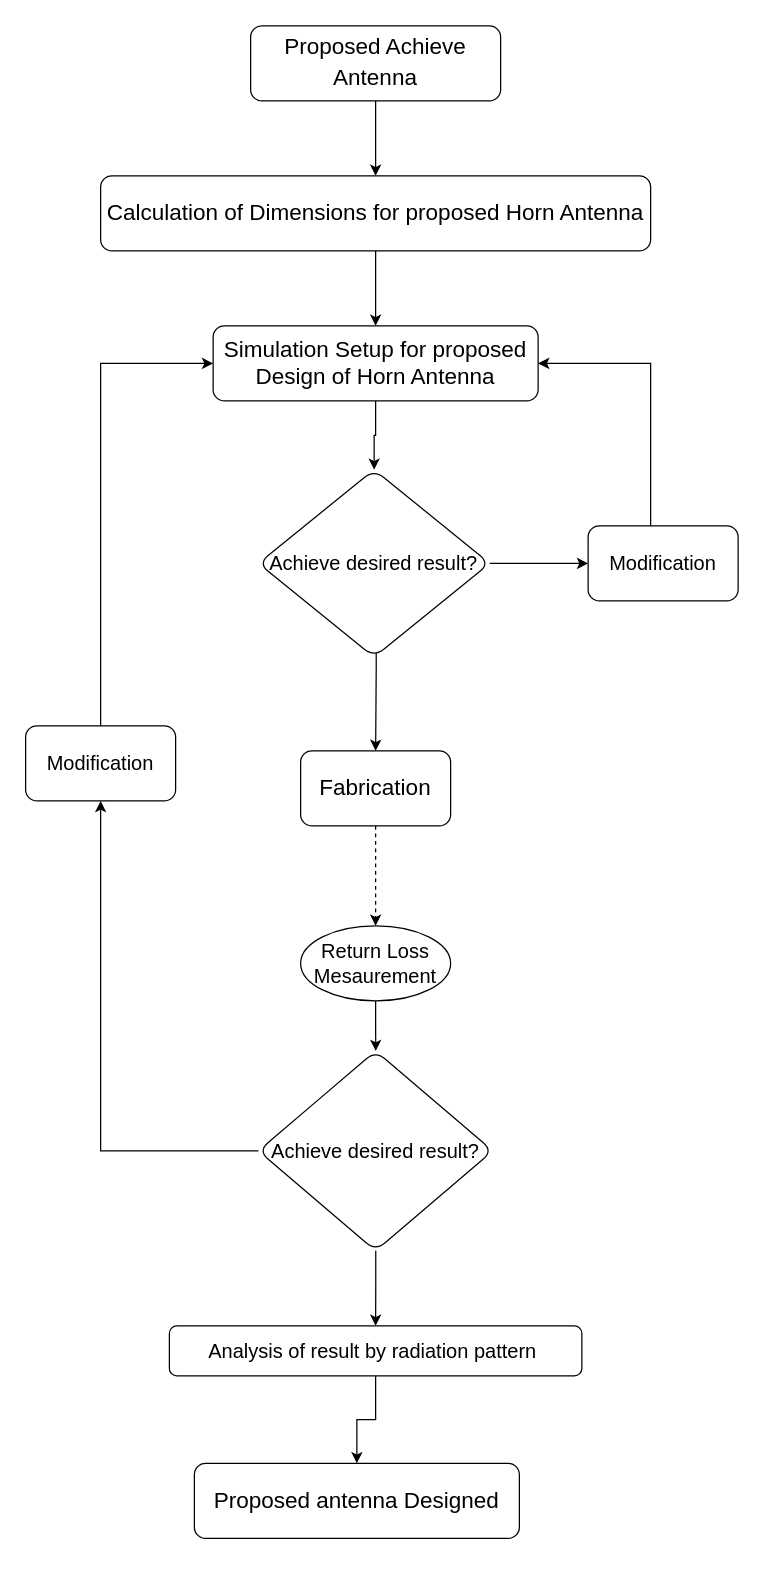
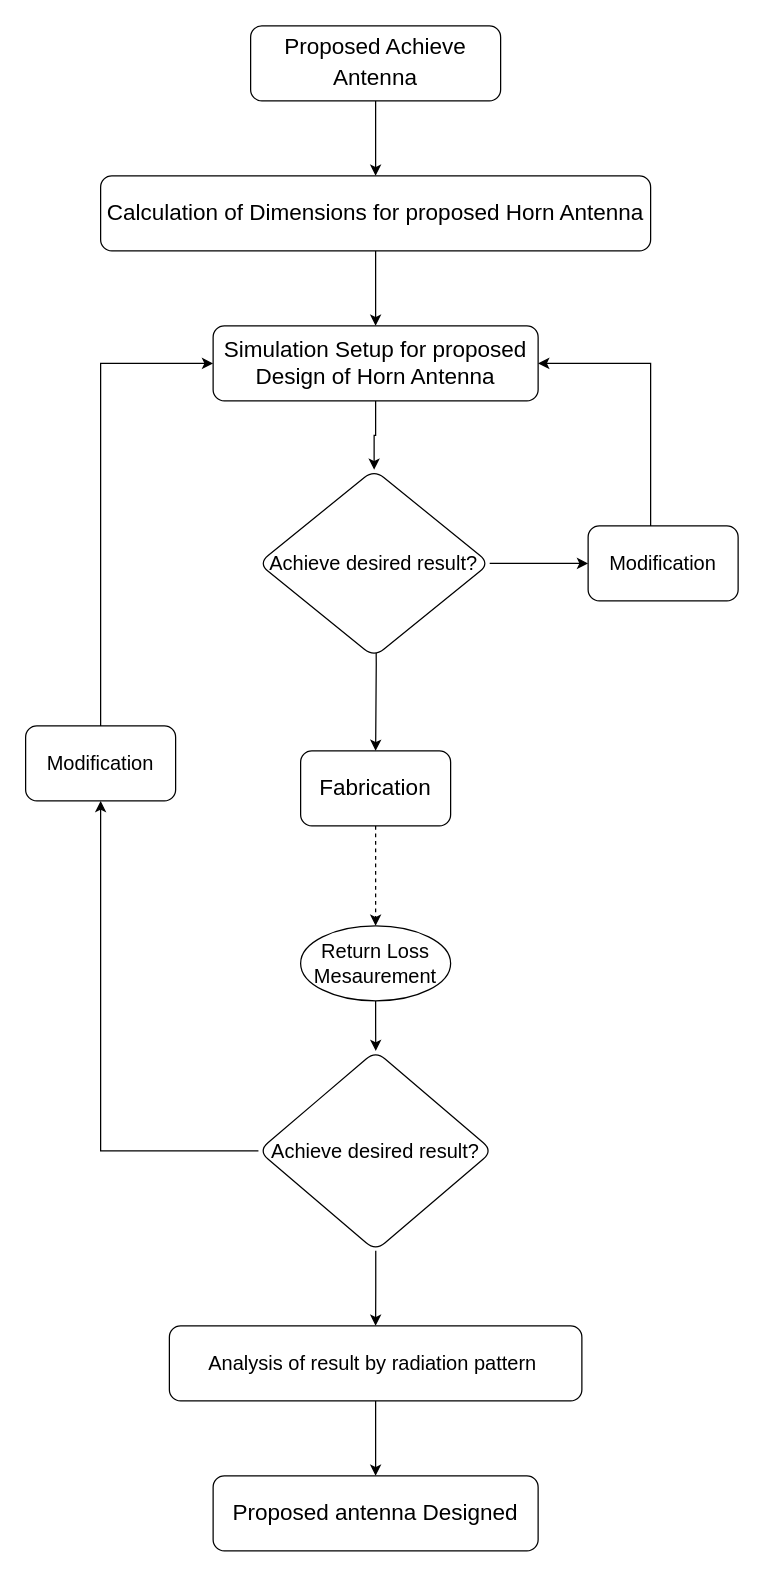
(376, 1351) -> (376, 1363)
(357, 1501) -> (376, 1513)
